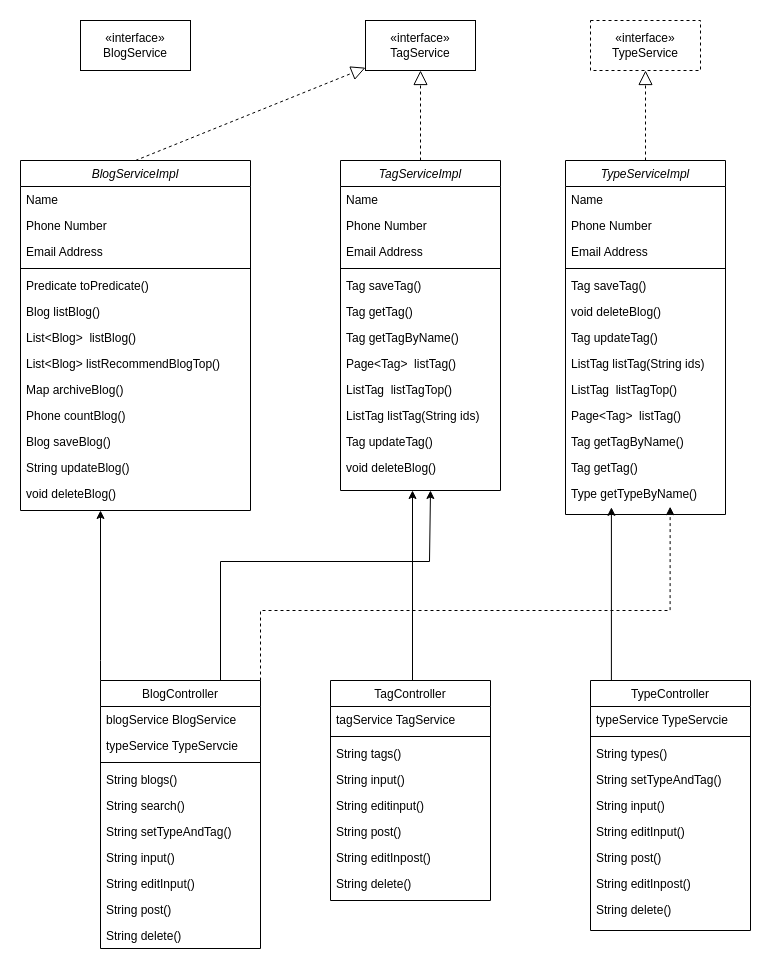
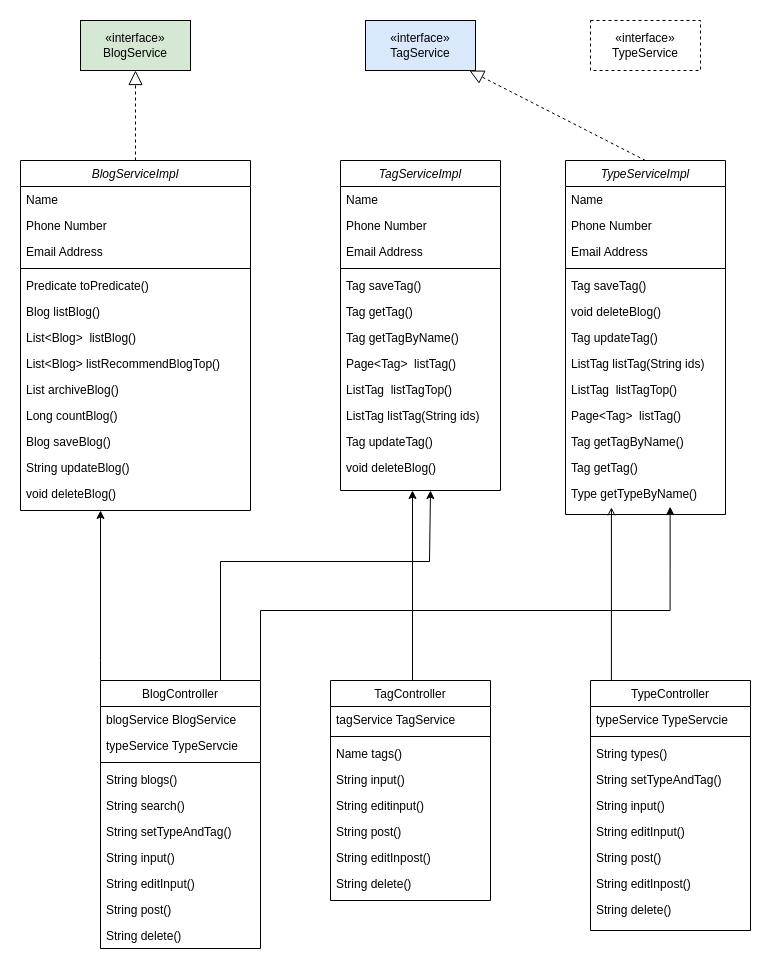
(136, 46) -> (136, 46)
(421, 46) -> (421, 46)
(243, 117) -> (136, 123)
(421, 123) -> none
(646, 123) -> (564, 119)
(78, 390) -> (80, 390)
(80, 416) -> (77, 416)
(478, 611) -> (478, 611)
(611, 612) -> (611, 511)
(377, 754) -> (371, 754)
